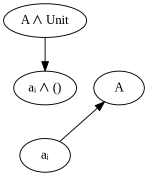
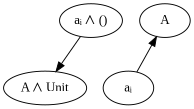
(45, 50) -> (71, 50)
